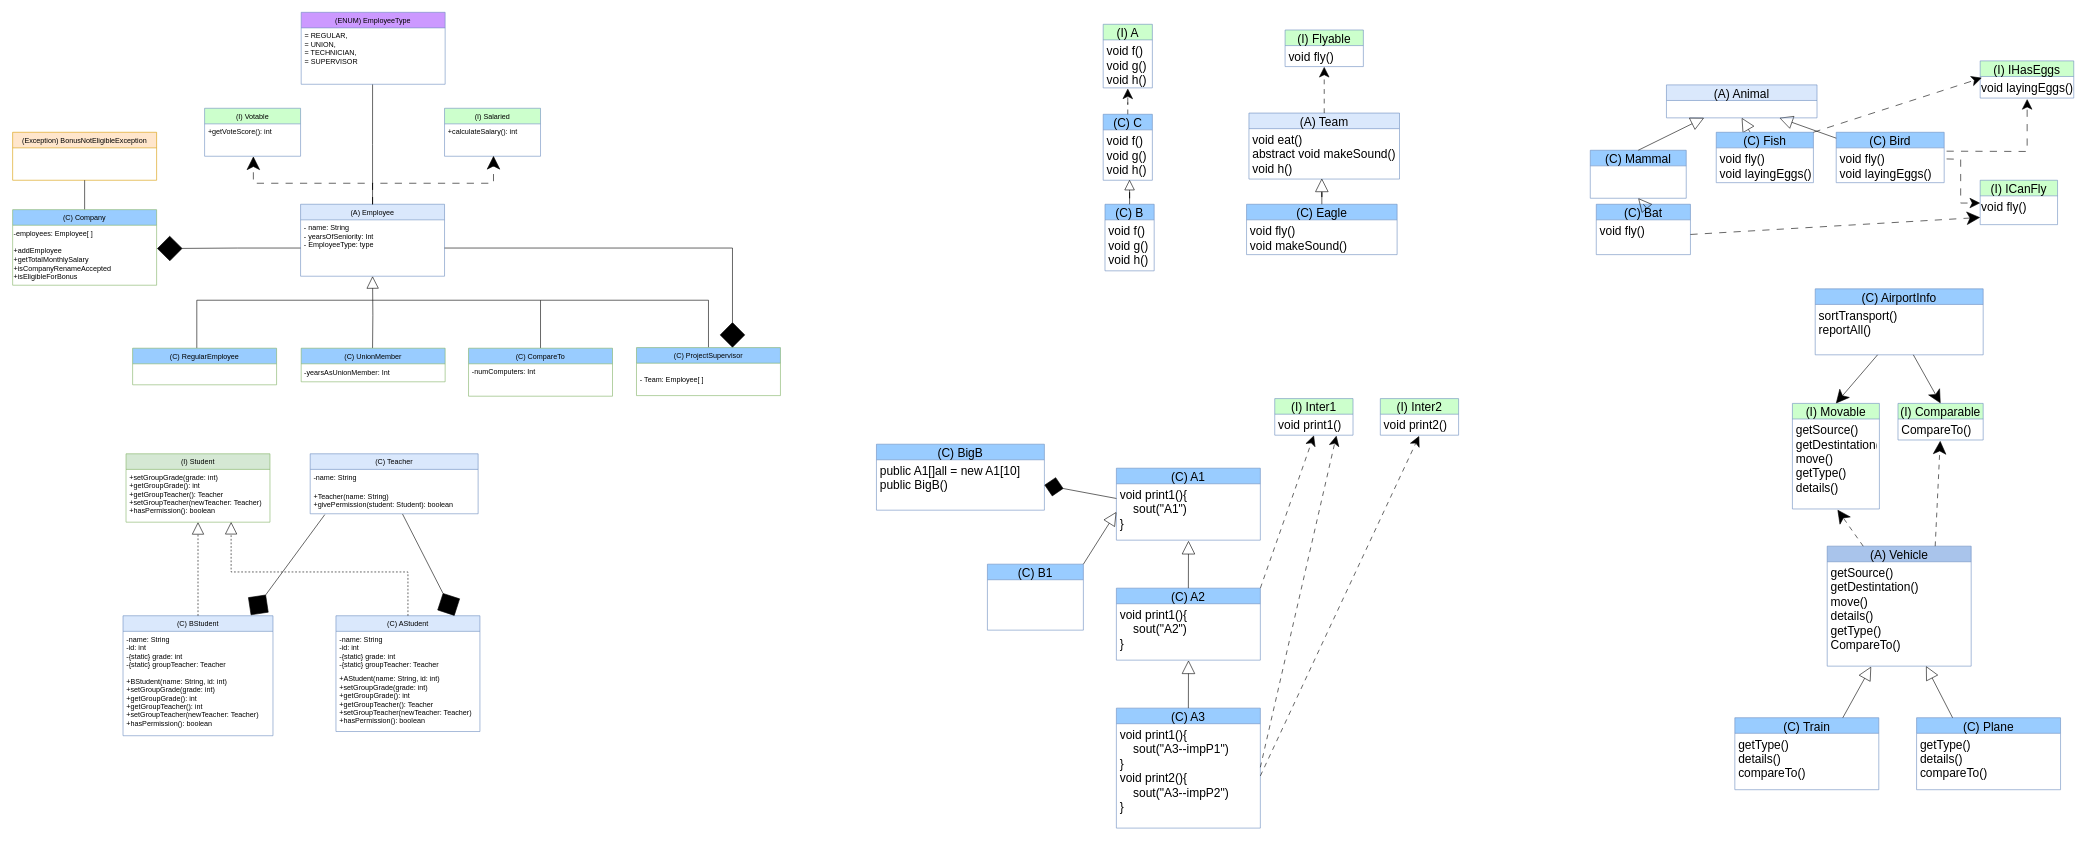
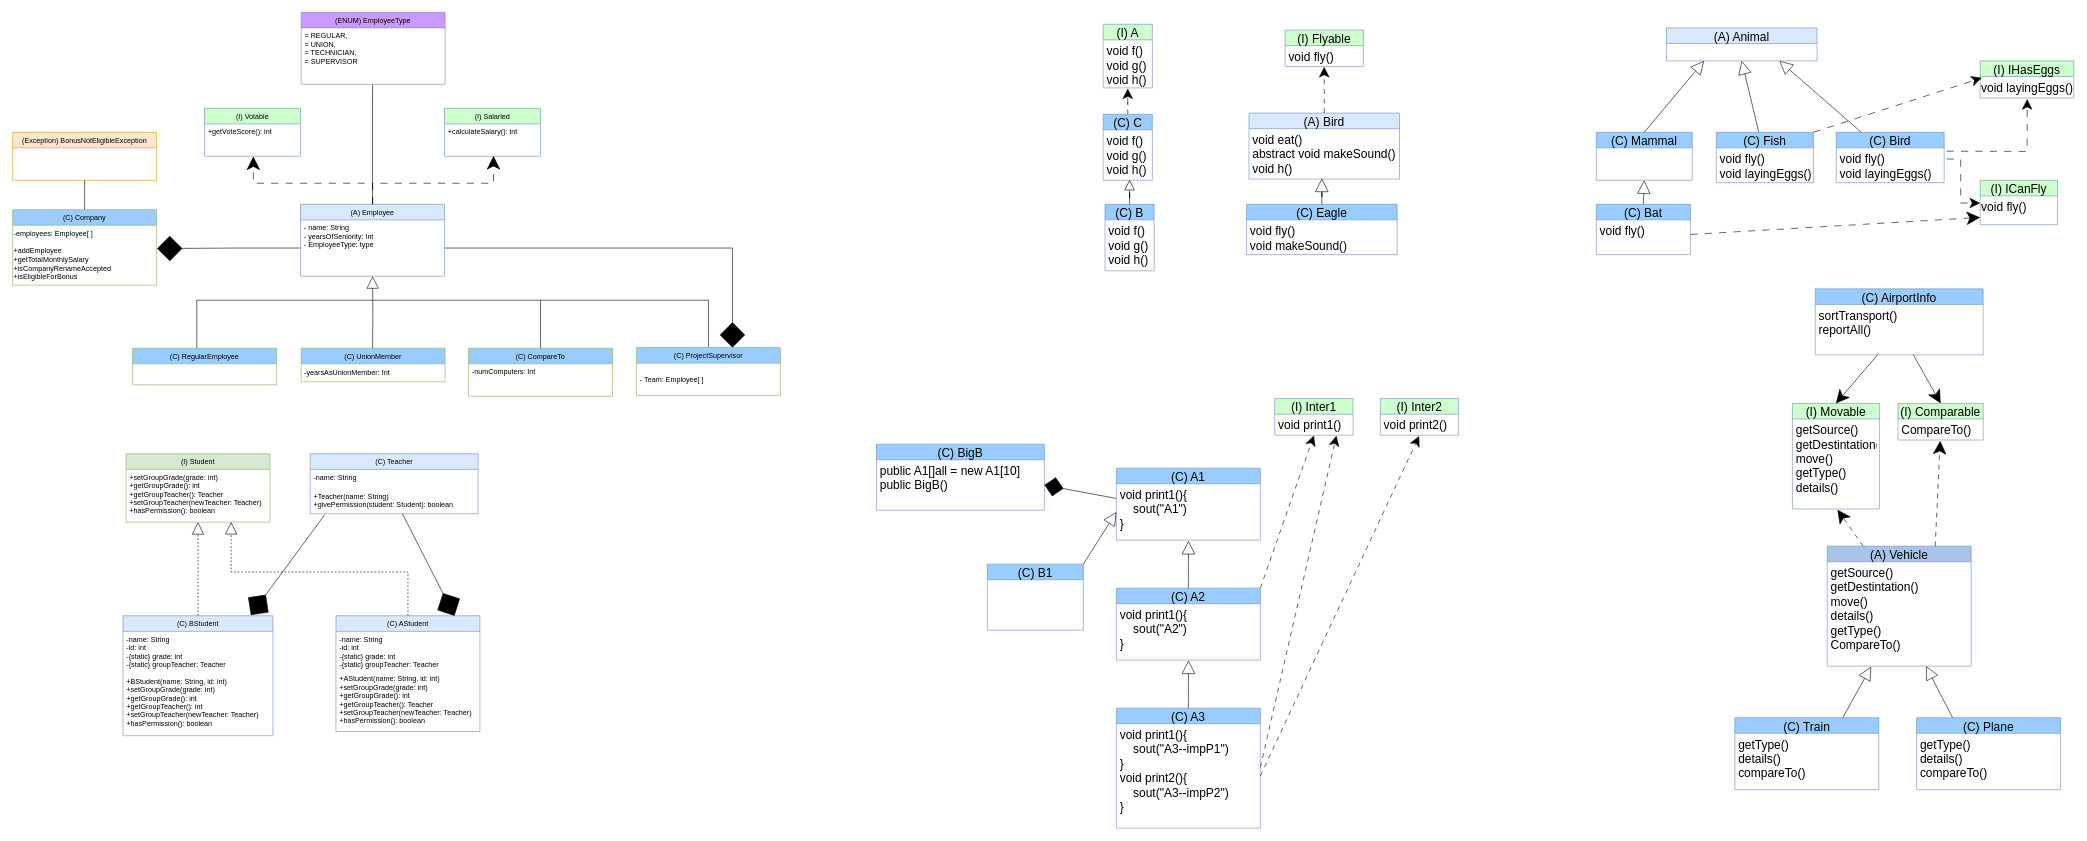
(1742, 101) -> (1742, 44)
(1324, 122) -> (1324, 122)
(1638, 174) -> (1644, 156)
